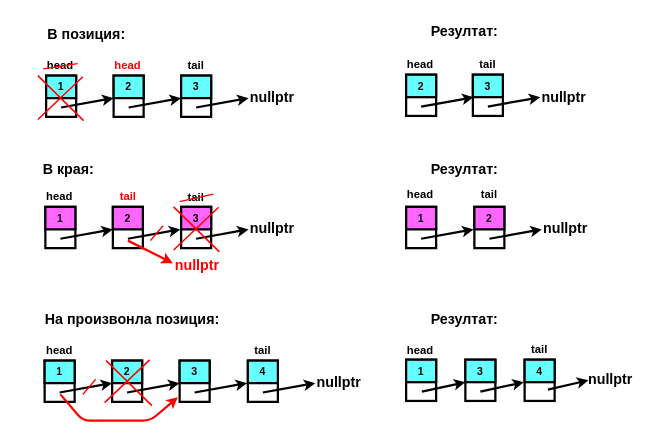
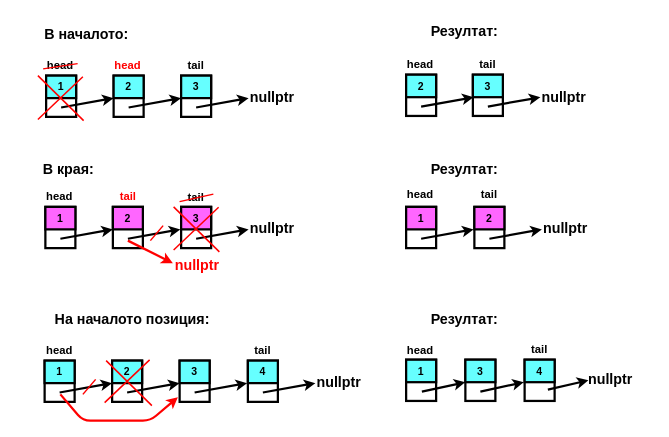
(87, 35) -> (87, 35)
(132, 319) -> (132, 319)
